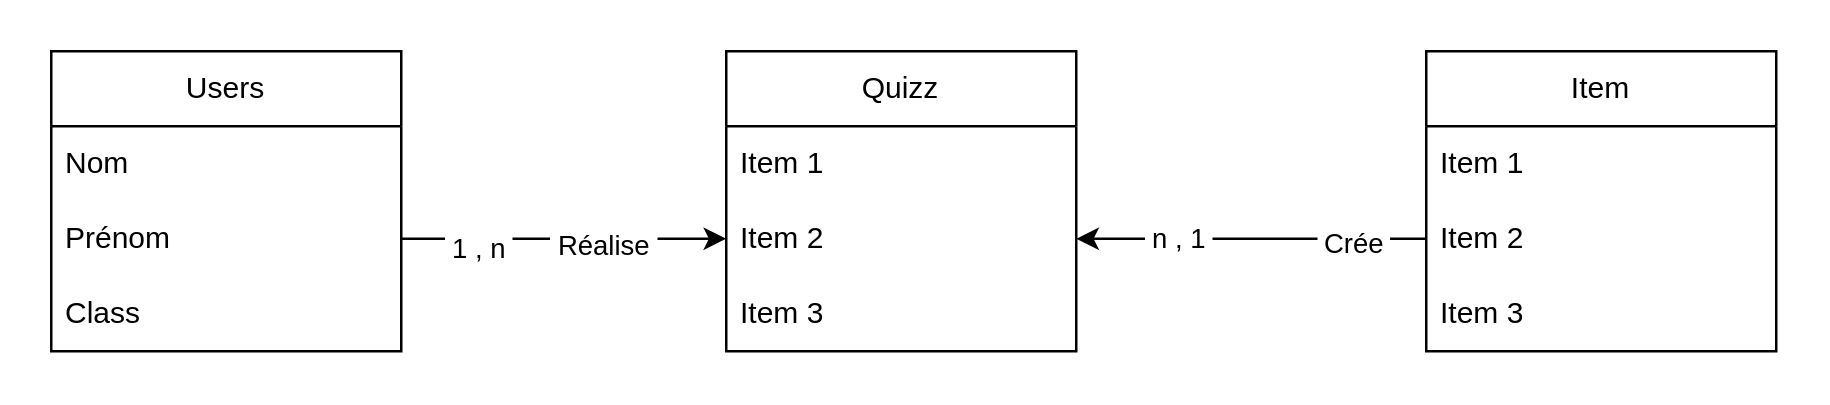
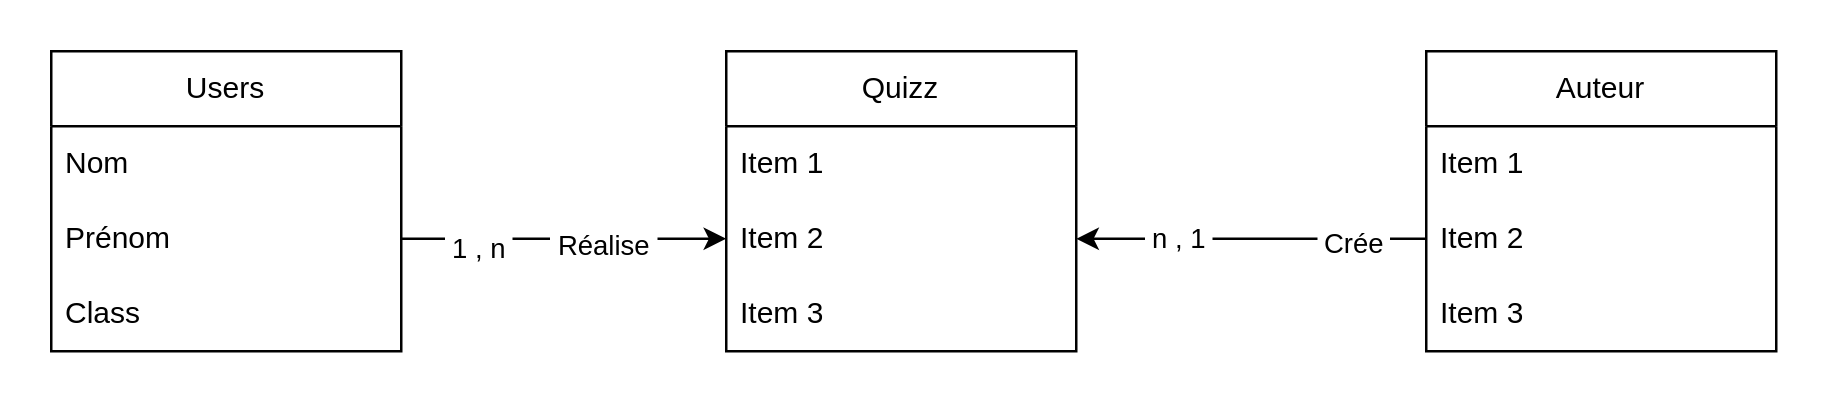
(1601, 89) -> (1601, 89)
